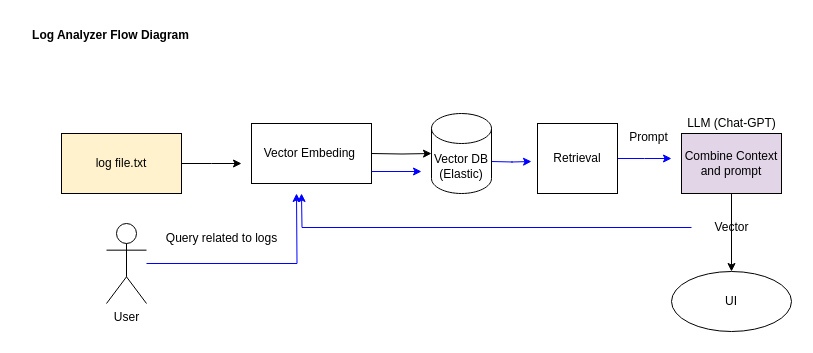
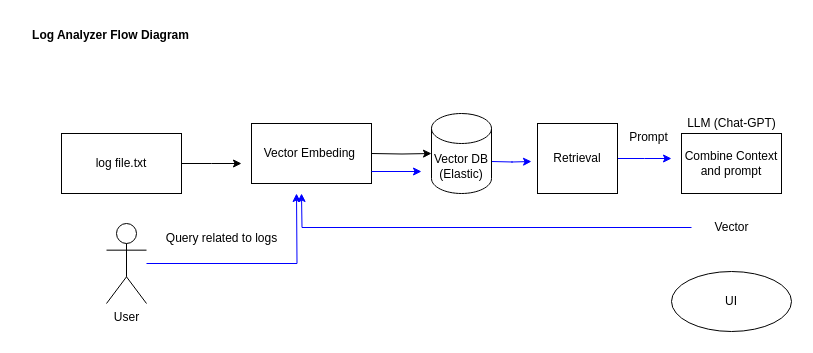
(122, 164) -> (122, 164)
(732, 164) -> (732, 164)
(732, 229) -> none
